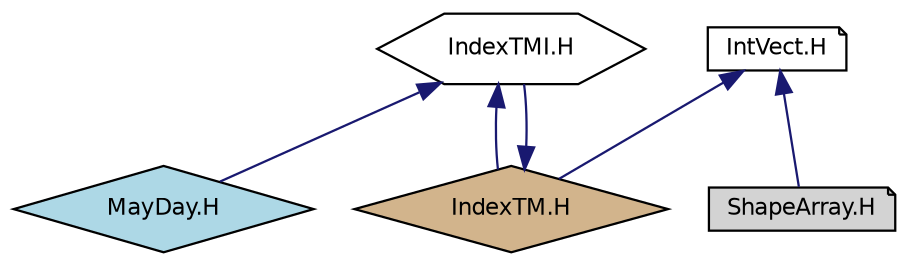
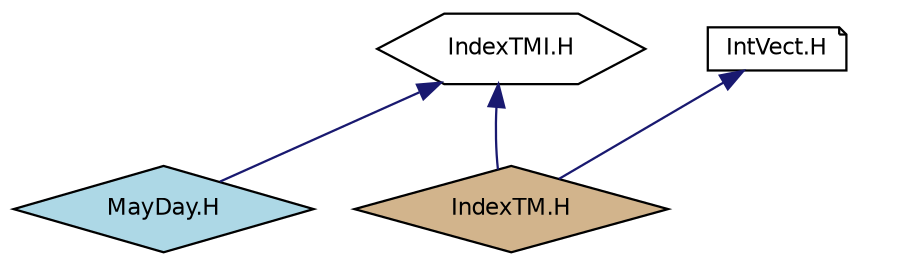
(526, 115) -> none
(802, 209) -> none
